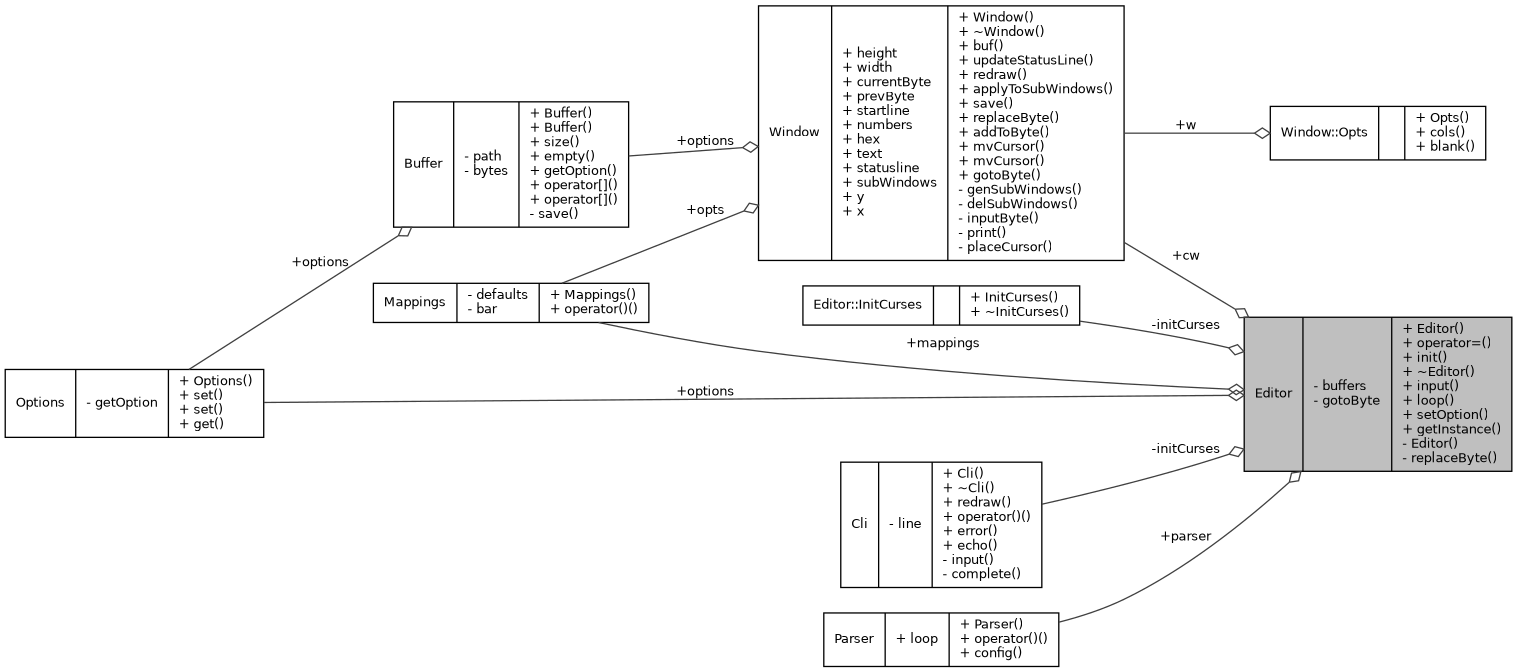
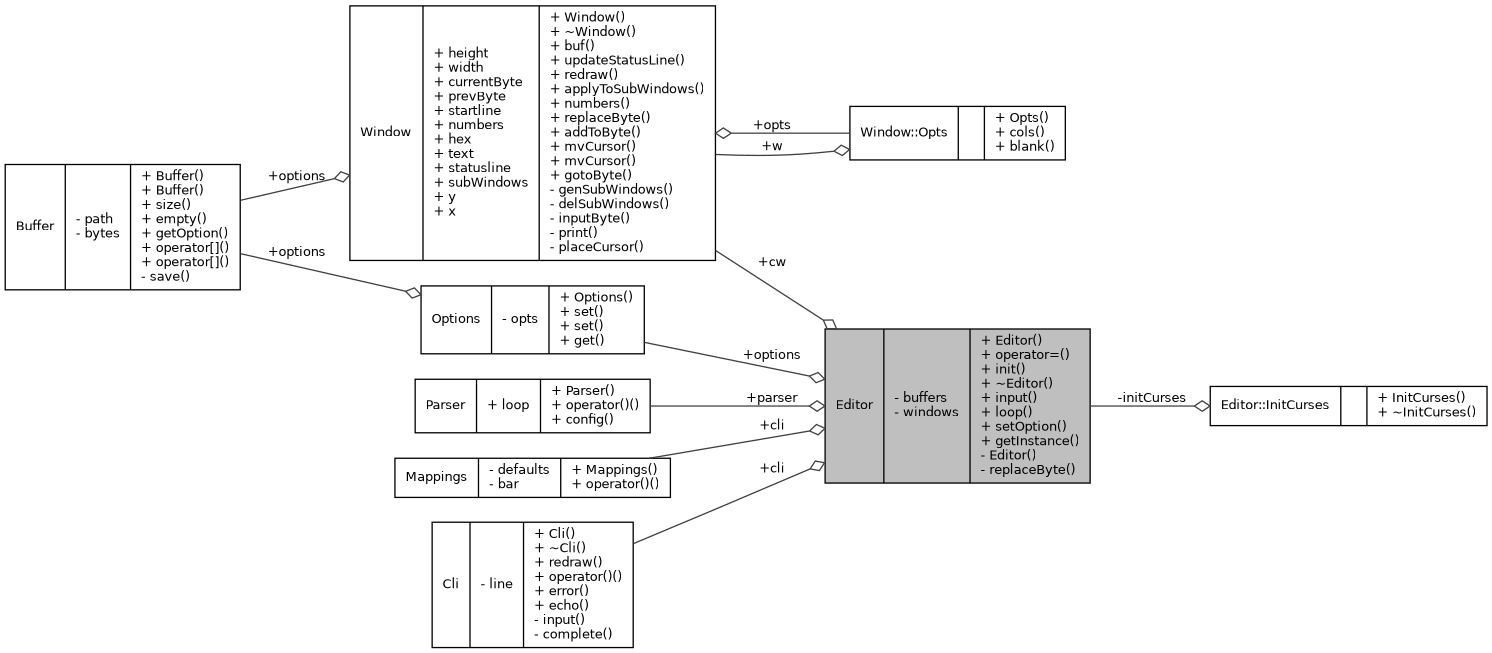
(986, 104) -> (590, 104)
(653, 247) -> (791, 133)
(293, 303) -> (323, 272)
(1155, 333) -> (1142, 406)
(941, 344) -> (770, 426)
(1347, 401) -> (927, 413)
(122, 403) -> (520, 319)
(1184, 450) -> (770, 469)
